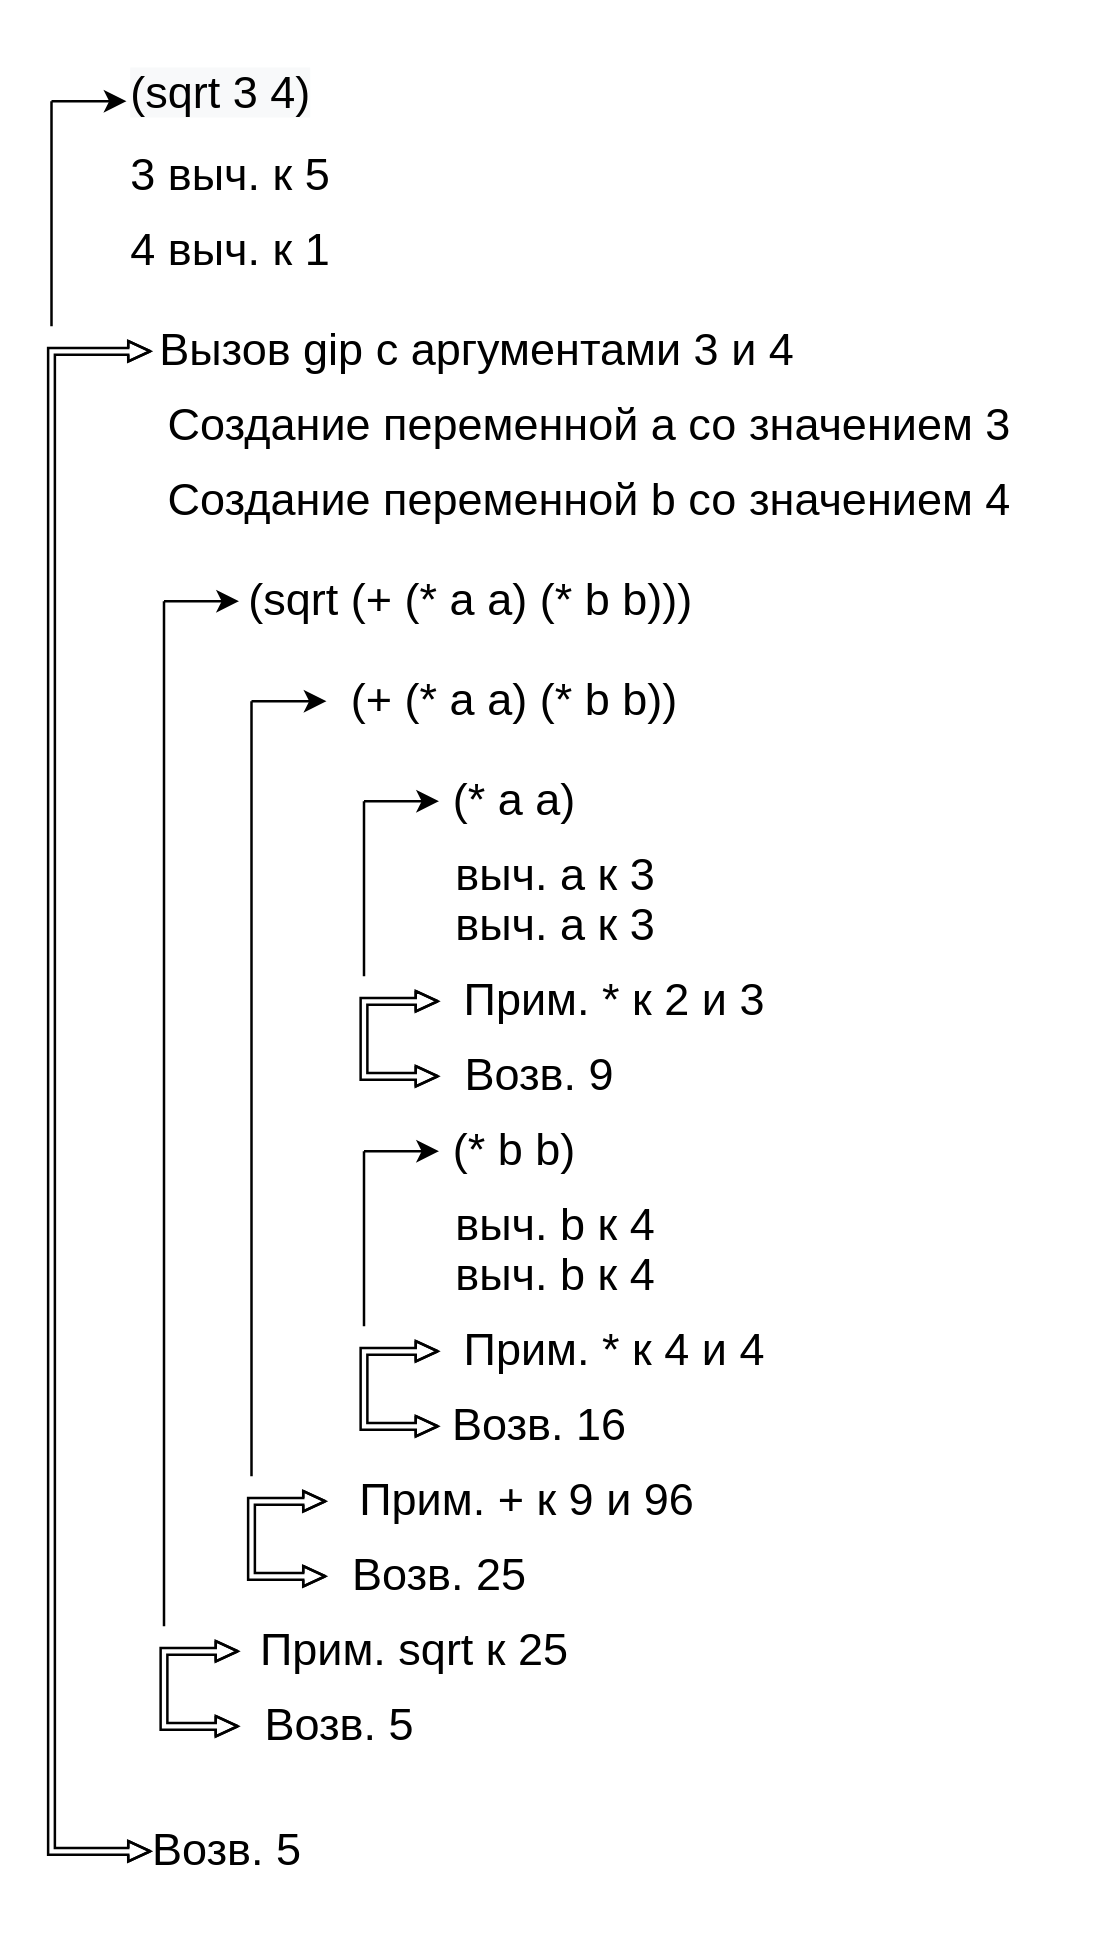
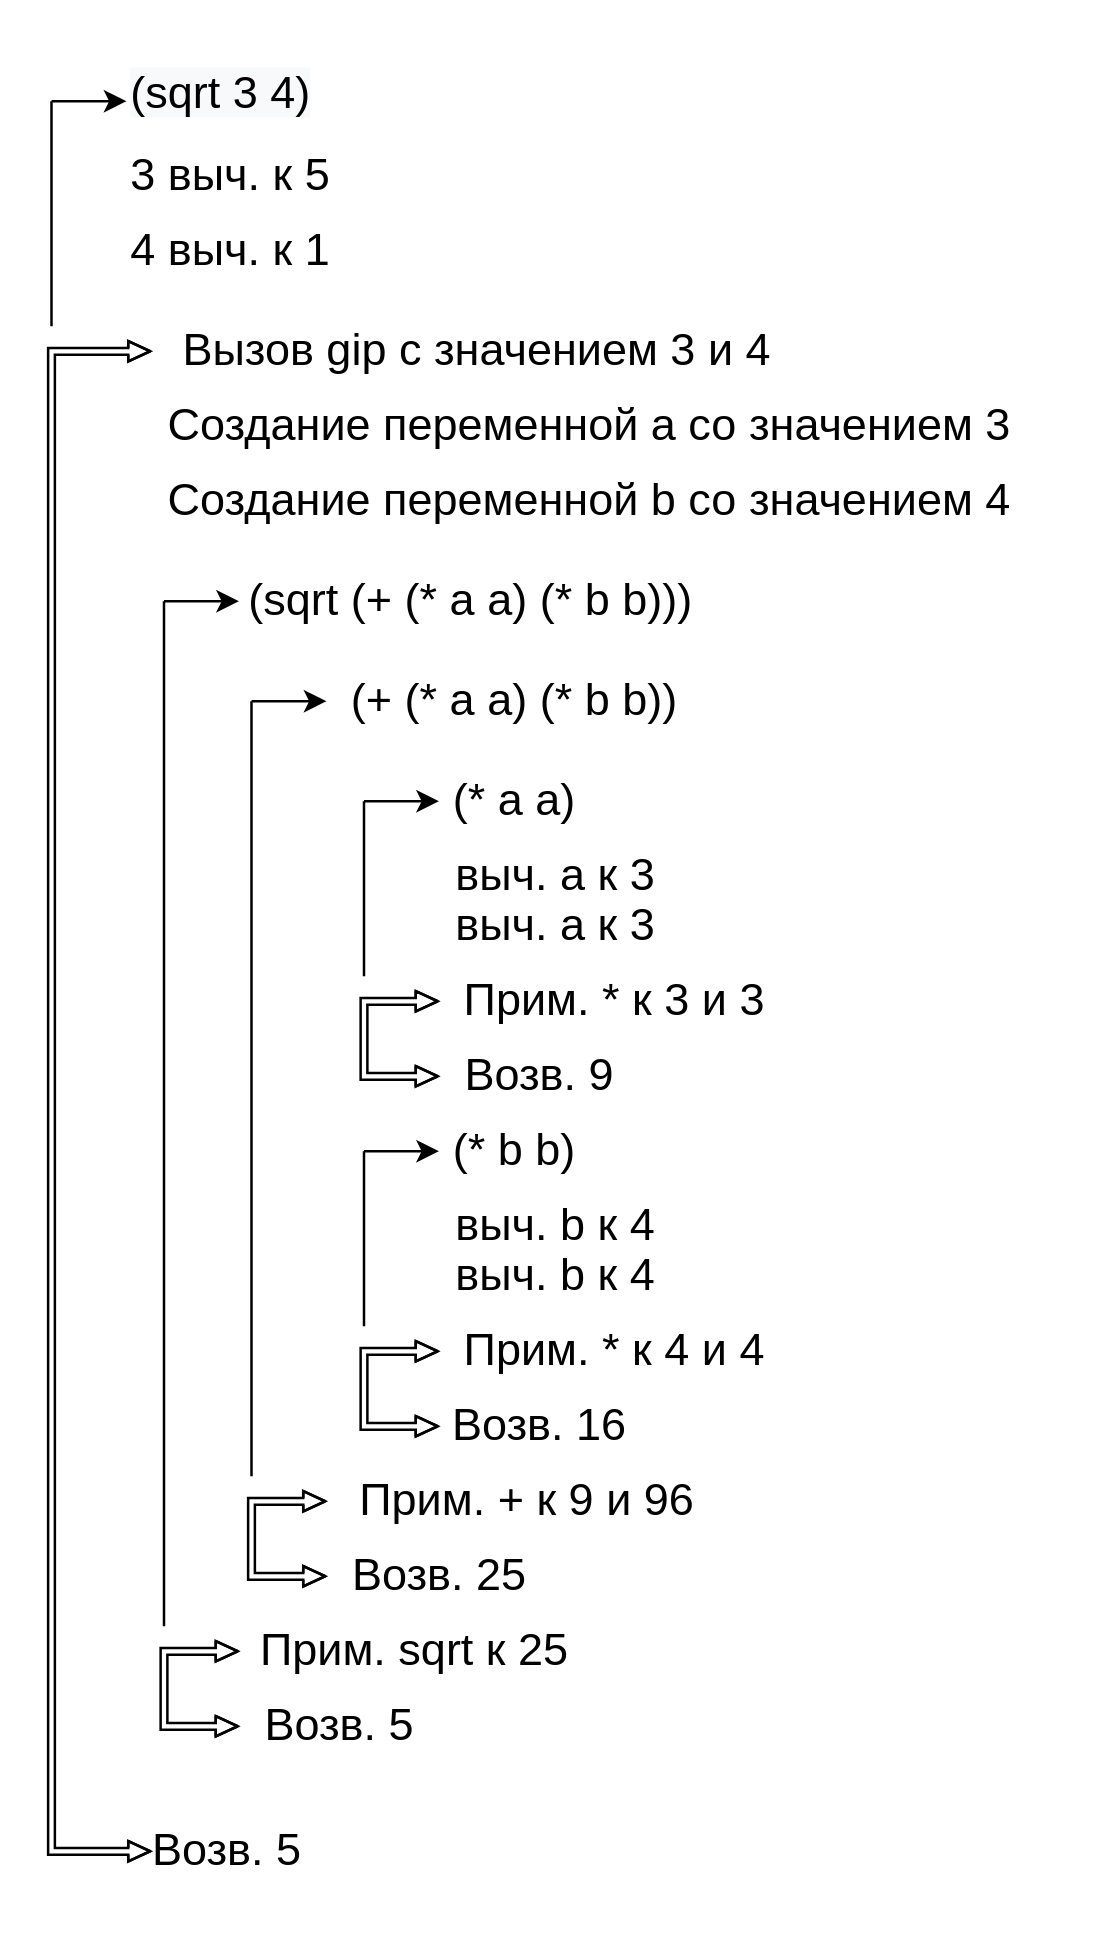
(478, 351) -> (478, 351)
(615, 1001) -> (615, 1001)
